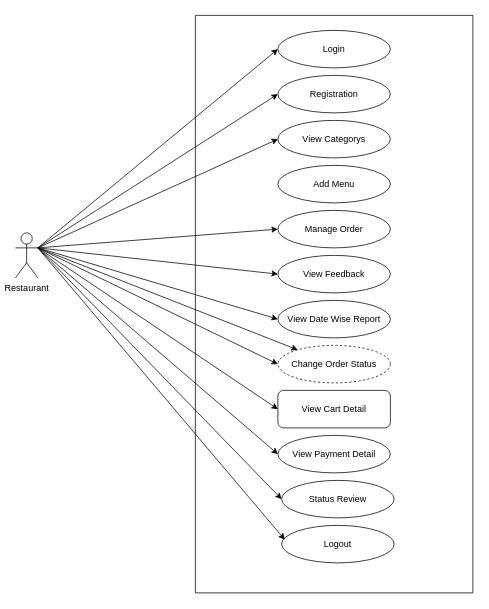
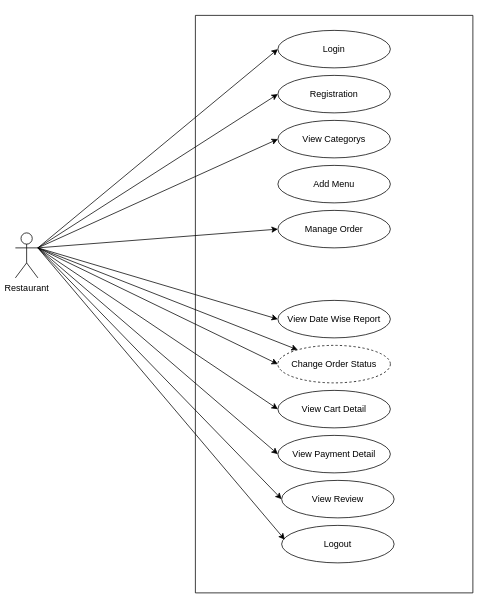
(160, 261) -> none
(334, 274) -> none
(334, 409) -> (334, 409)
(338, 499) -> (338, 499)
